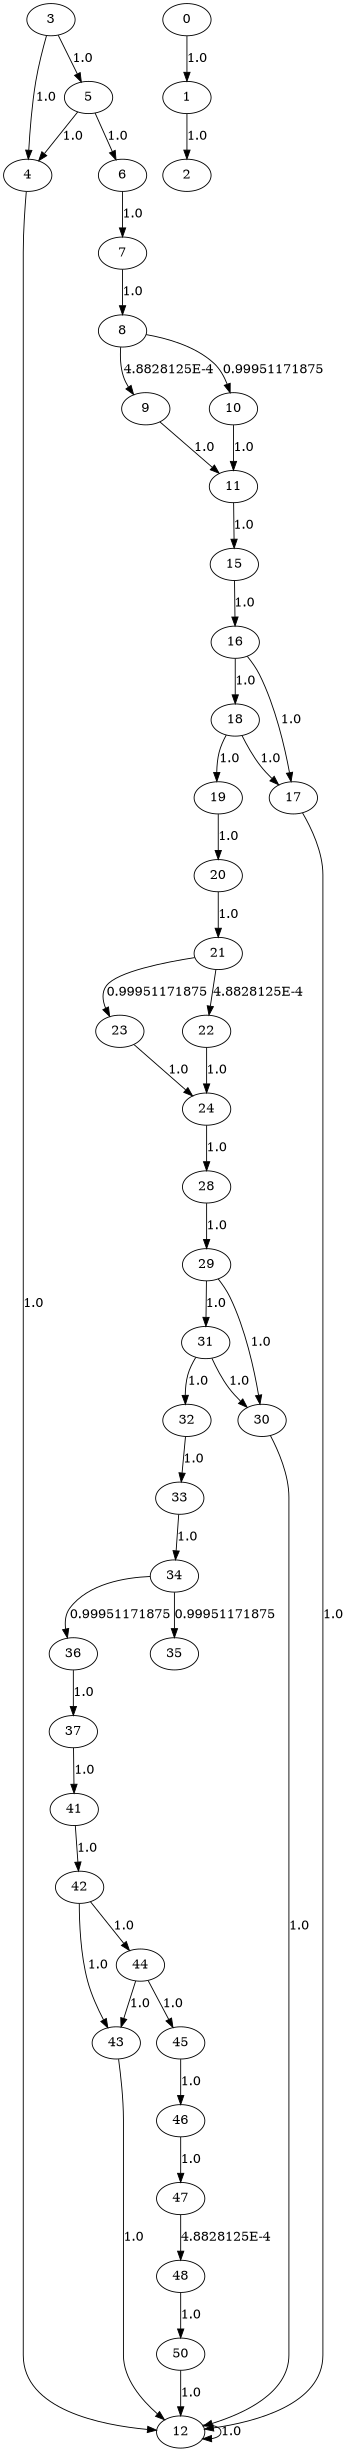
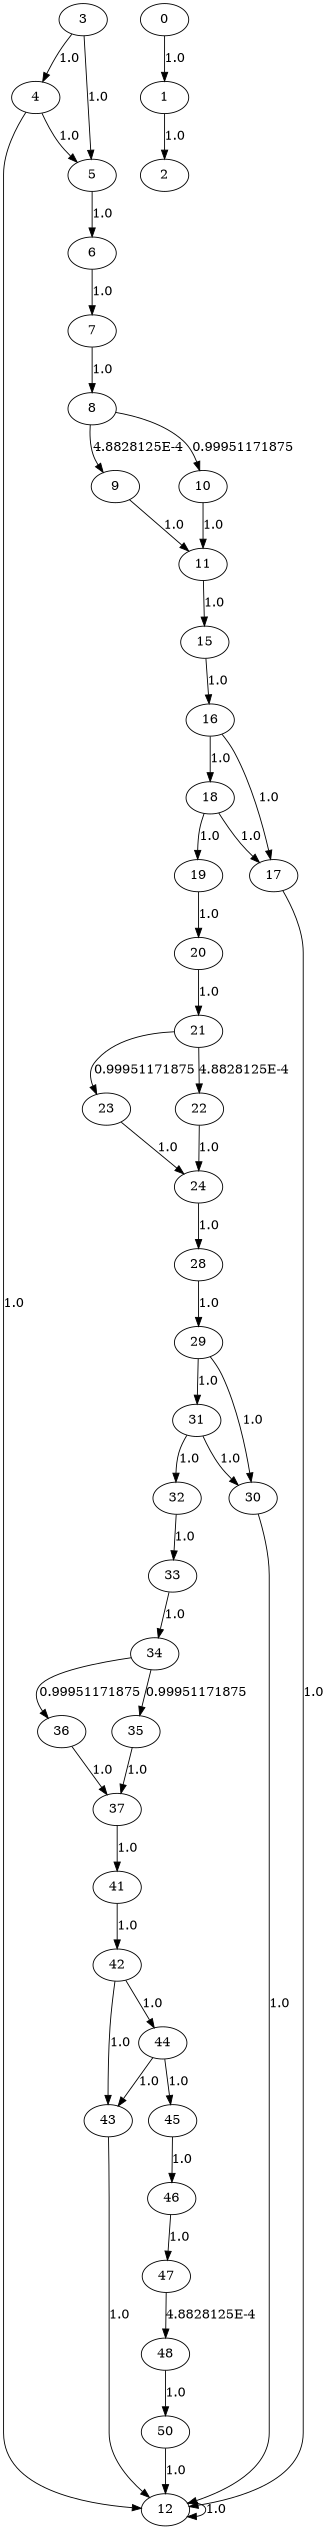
(61, 133) -> (54, 136)
none -> (128, 1766)
